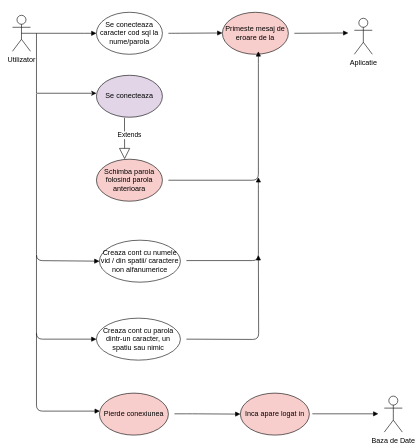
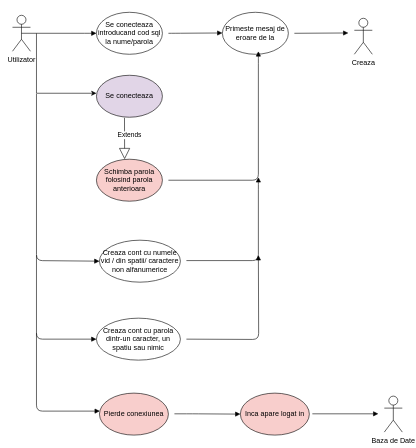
(129, 33) -> (129, 33)
(255, 33) -> (255, 33)
(364, 63) -> (364, 63)
